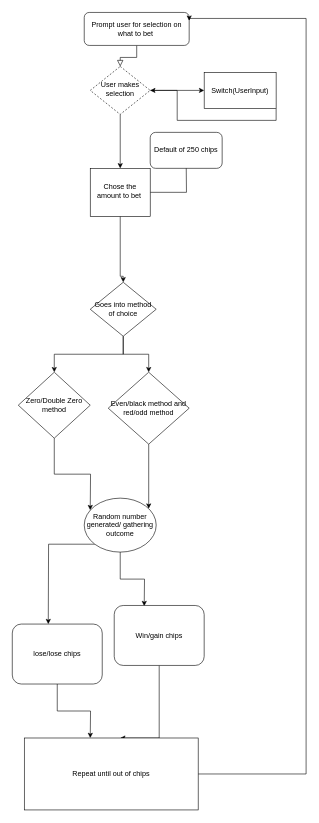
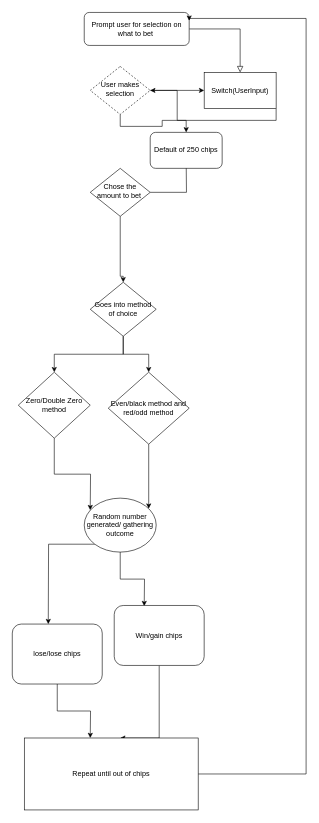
(134, 57) -> (233, 29)
(120, 126) -> (149, 126)
(120, 192) -> (120, 192)
